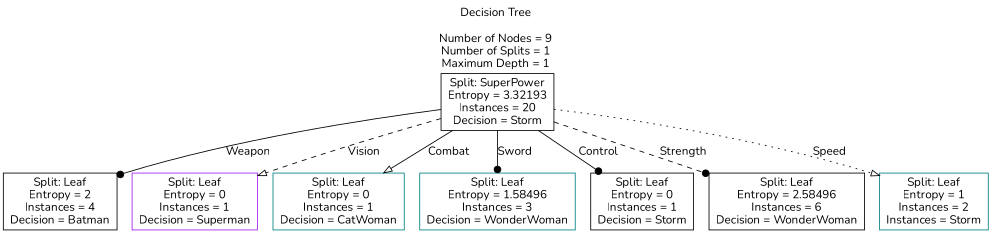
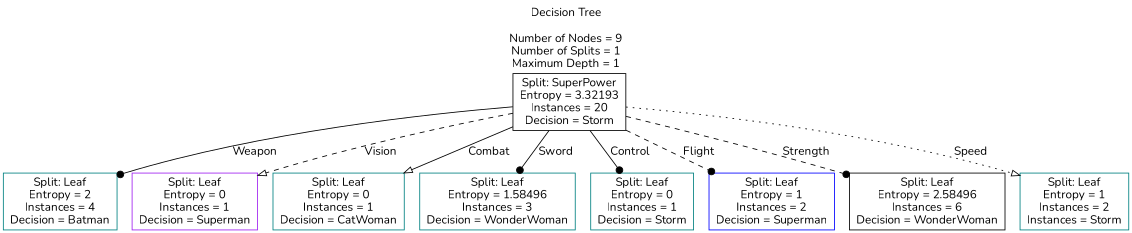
(60, 202) -> (60, 202)
(642, 202) -> (642, 202)
none -> (772, 202)
